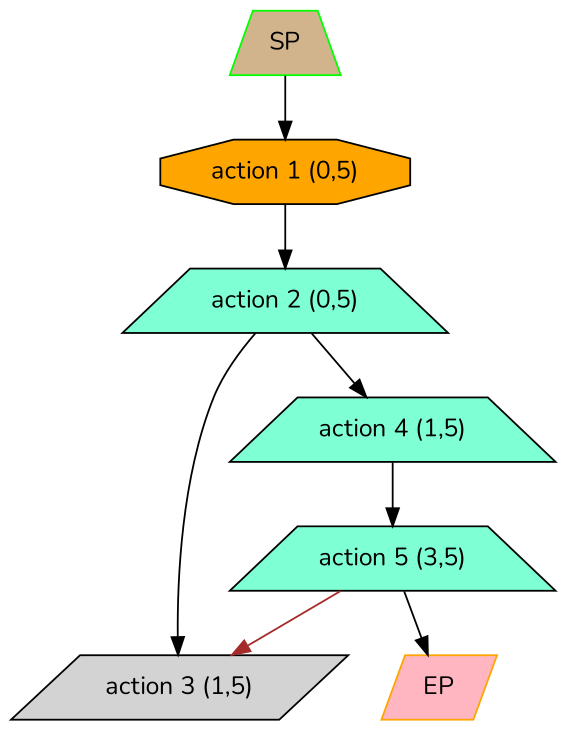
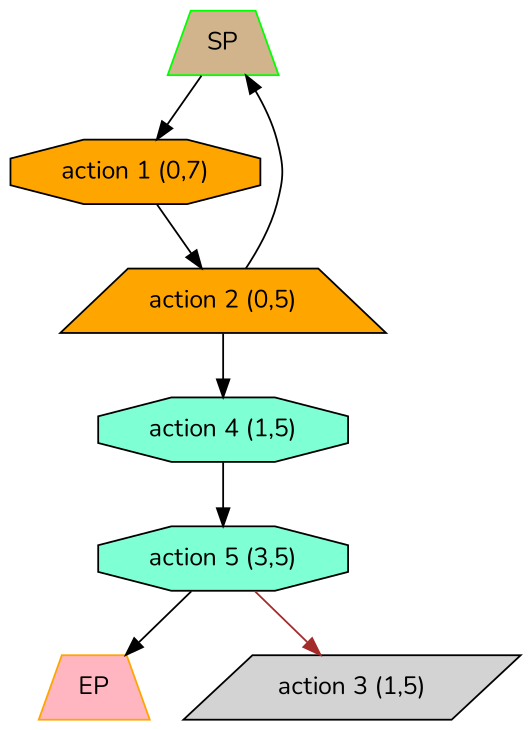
(285, 172) -> (135, 172)
(285, 301) -> (223, 301)
(393, 430) -> (223, 430)
(191, 477) -> (282, 181)
(393, 559) -> (223, 559)
(439, 687) -> (94, 687)
